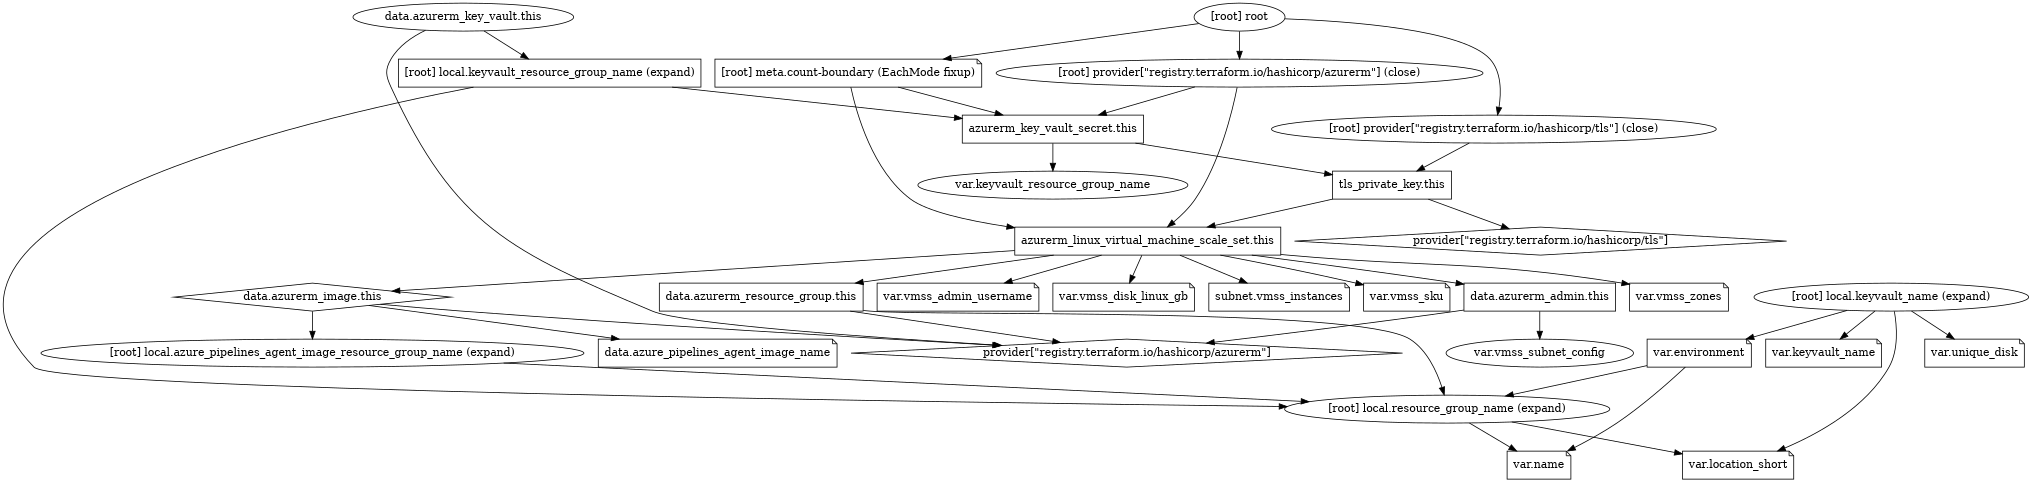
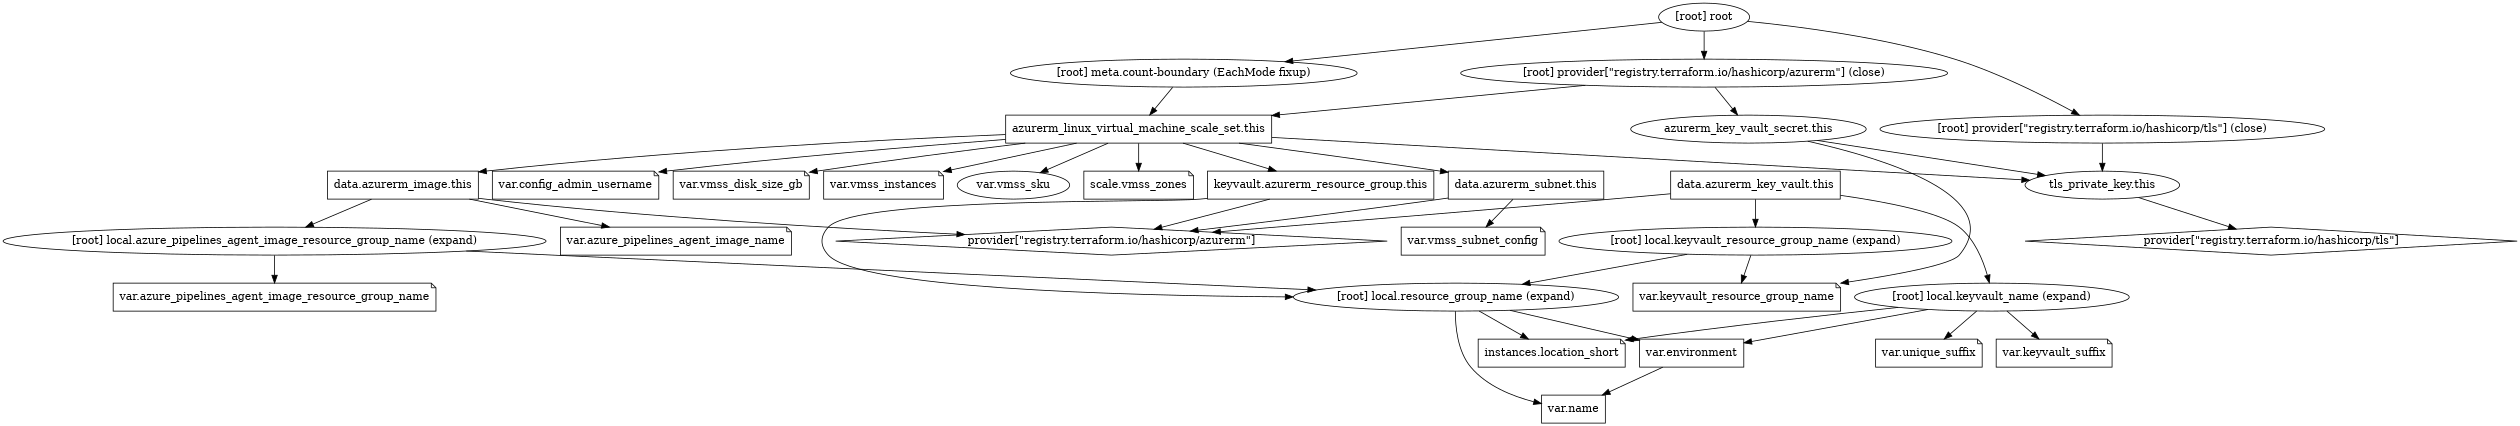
(463, 17) -> (1755, 185)
(550, 73) -> (1755, 241)
(848, 73) -> (1184, 73)
(947, 100) -> none
(813, 102) -> (1747, 265)
(1053, 129) -> (1748, 129)
(1053, 185) -> (1737, 297)
(1392, 185) -> (2102, 185)
(1274, 212) -> (1647, 159)
none -> (1929, 213)
none -> (275, 297)
(312, 297) -> (403, 185)
(761, 297) -> (1321, 185)
(958, 297) -> (576, 185)
(1124, 297) -> (741, 185)
(1279, 297) -> (884, 185)
(1407, 297) -> (1013, 185)
(1540, 297) -> (1526, 185)
(1679, 297) -> (1139, 185)
(718, 353) -> (676, 241)
(1540, 353) -> (1473, 241)
(1699, 353) -> (1692, 353)
(1824, 353) -> (2054, 353)
(1975, 353) -> (1929, 353)
(1580, 380) -> (1571, 324)
(1539, 465) -> (1573, 409)
(1738, 465) -> (1552, 353)
